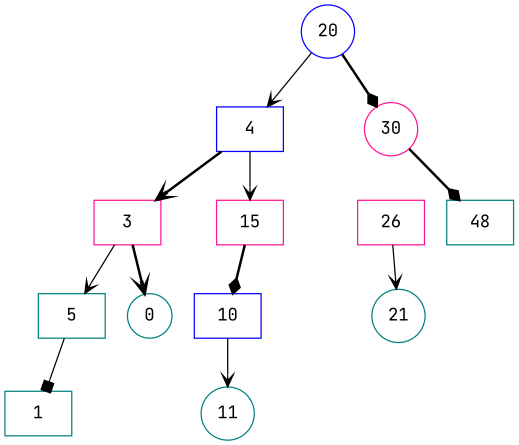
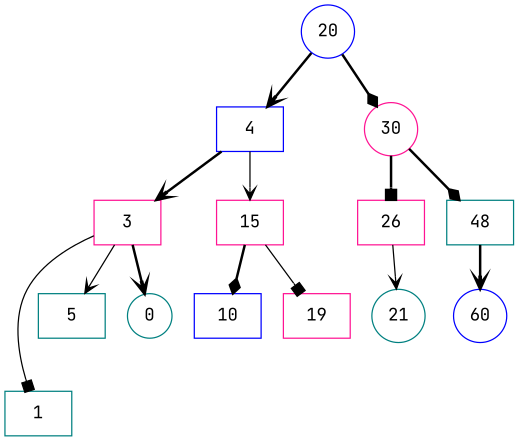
(293, 75) -> (293, 75)
none -> (391, 171)
none -> (317, 316)
none -> (480, 316)
(57, 359) -> (26, 292)
(228, 414) -> none
